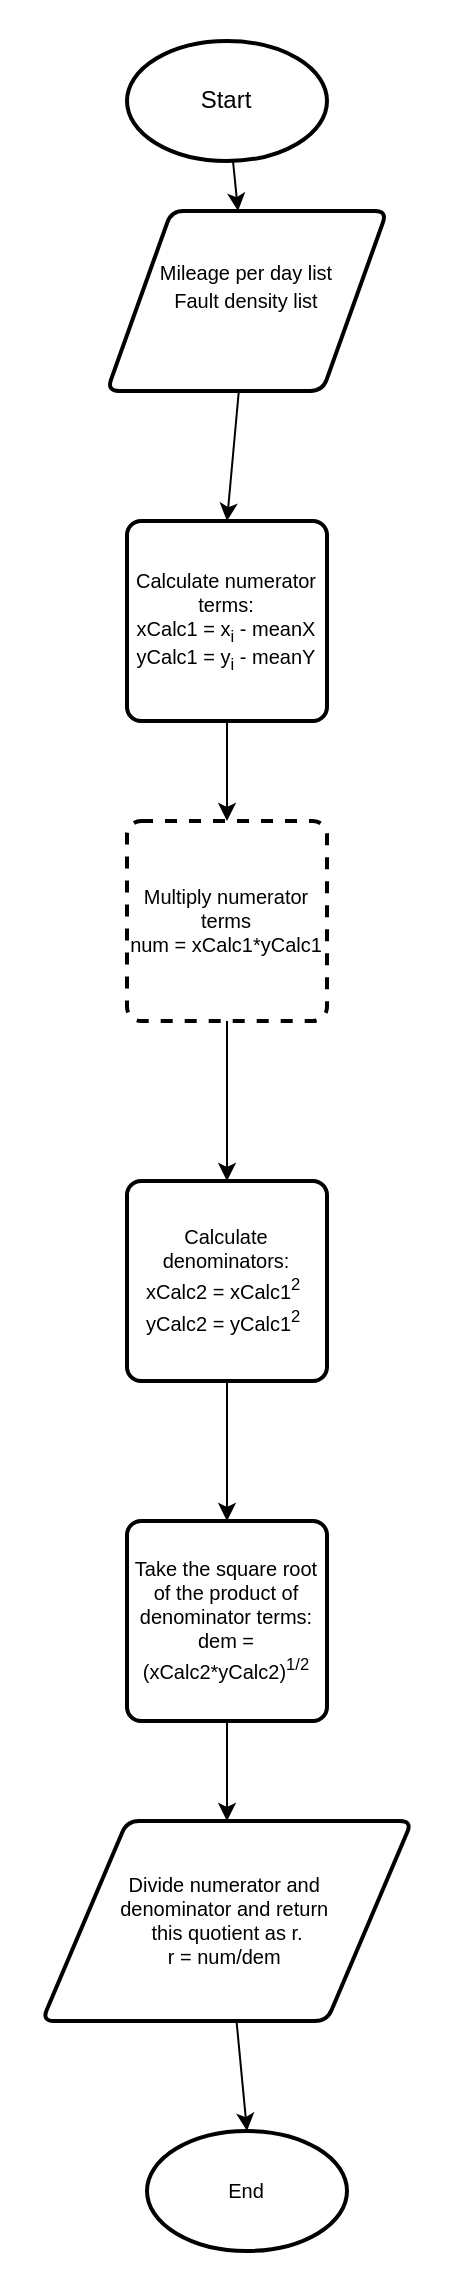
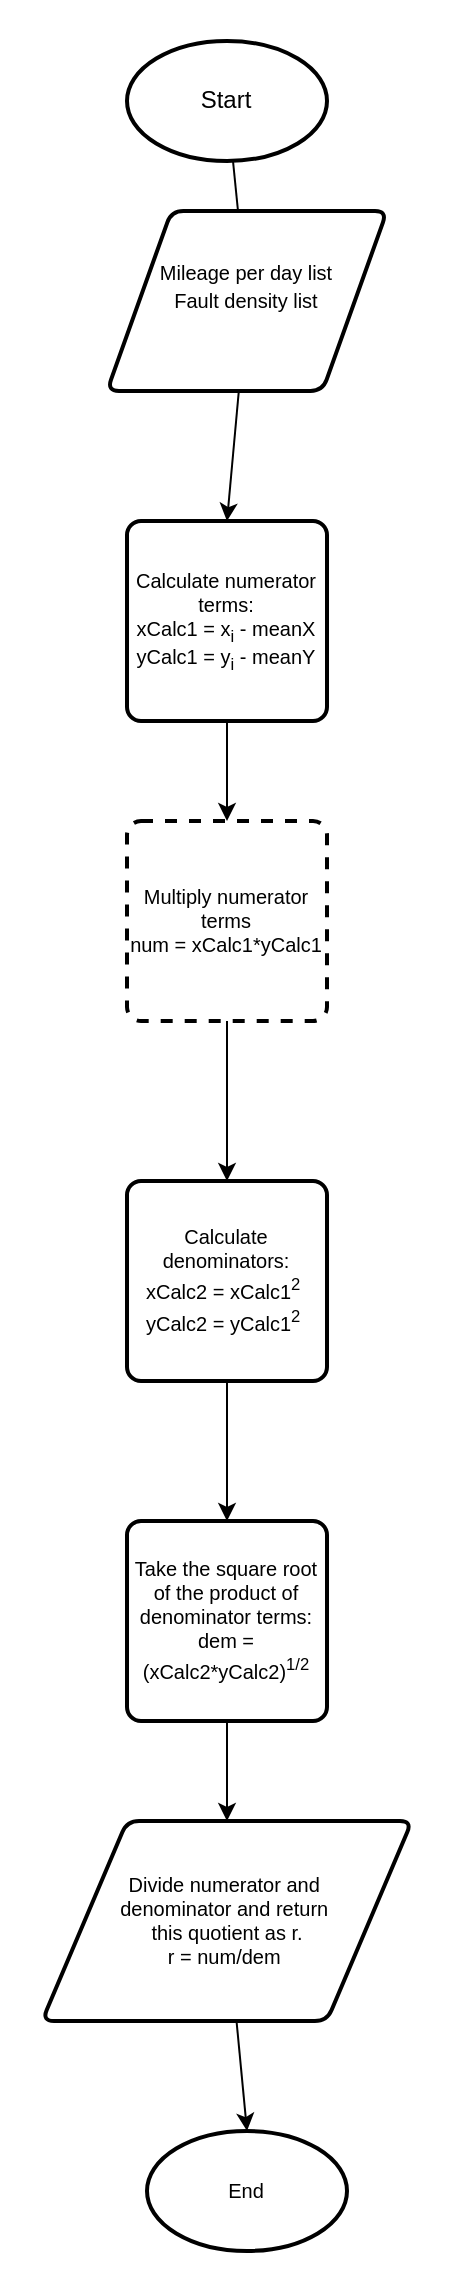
(237, 196) -> (237, 201)
